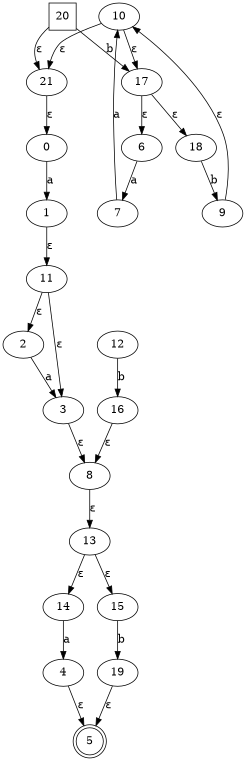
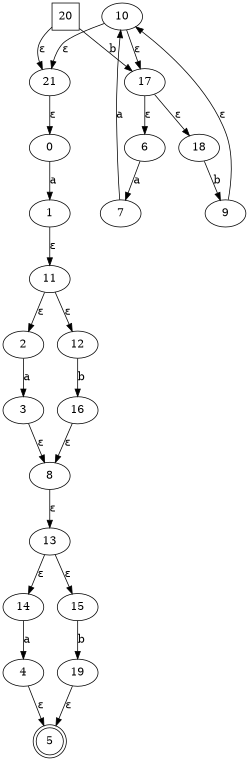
(55, 341) -> (62, 308)
